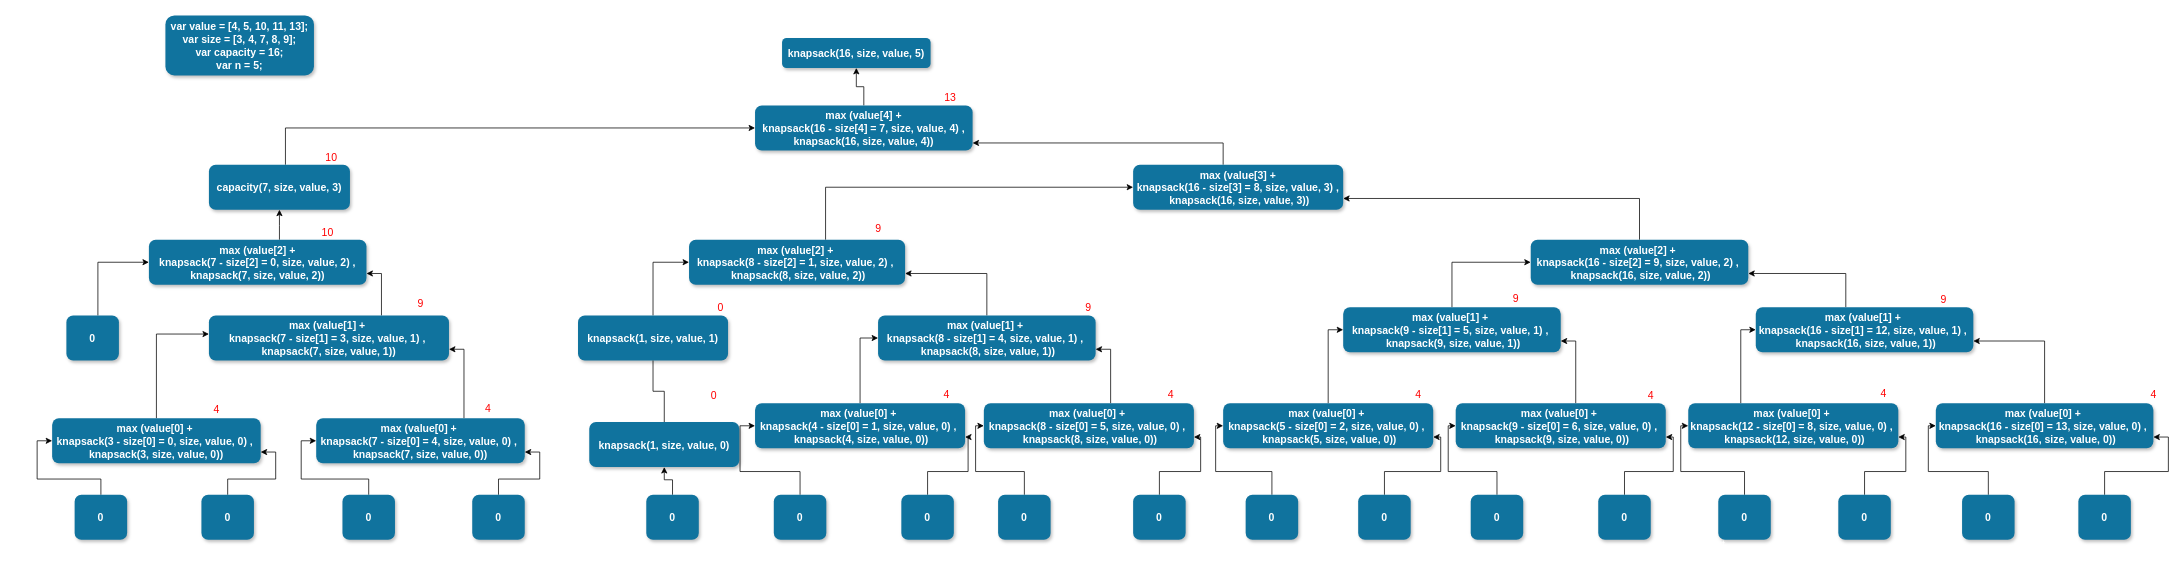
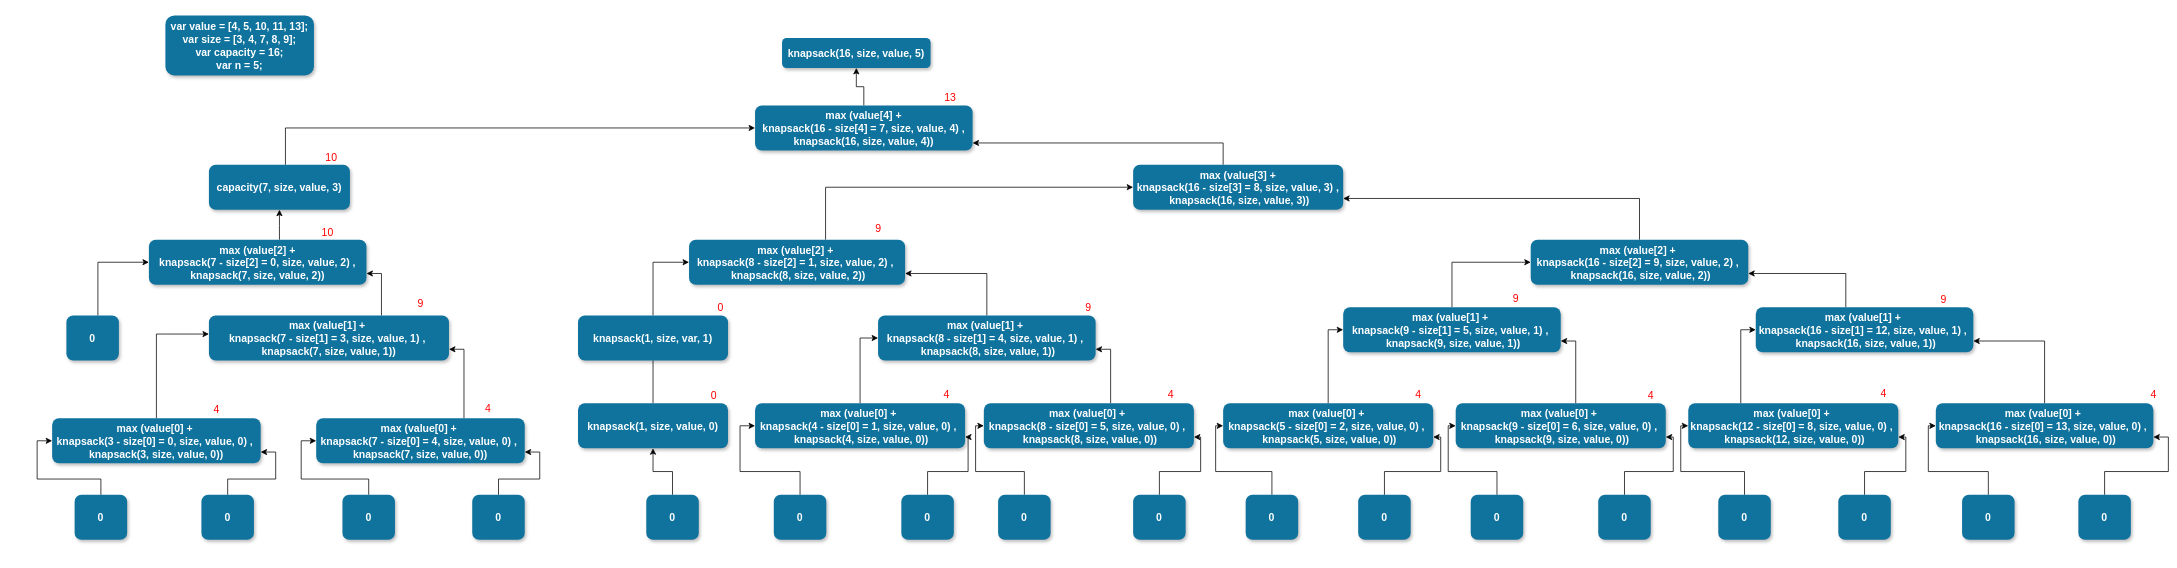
(653, 339) -> (653, 339)
(664, 444) -> (653, 426)
